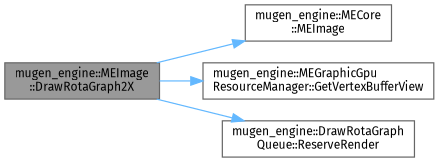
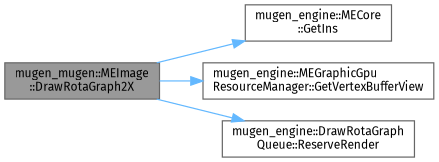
(318, 23) -> (318, 23)
(82, 81) -> (82, 81)
